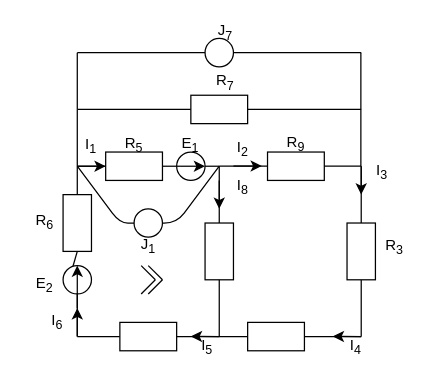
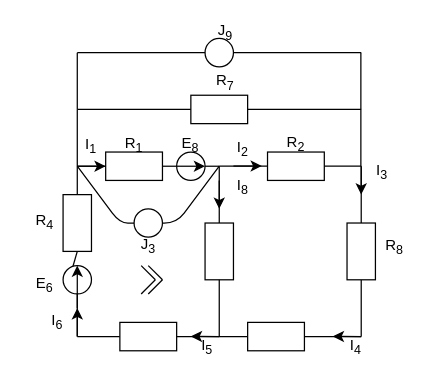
(226, 32) -> (226, 32)
(296, 143) -> (296, 143)
(134, 144) -> (134, 144)
(191, 144) -> (191, 144)
(45, 222) -> (45, 222)
(149, 246) -> (149, 246)
(395, 247) -> (395, 247)
(45, 284) -> (45, 284)
